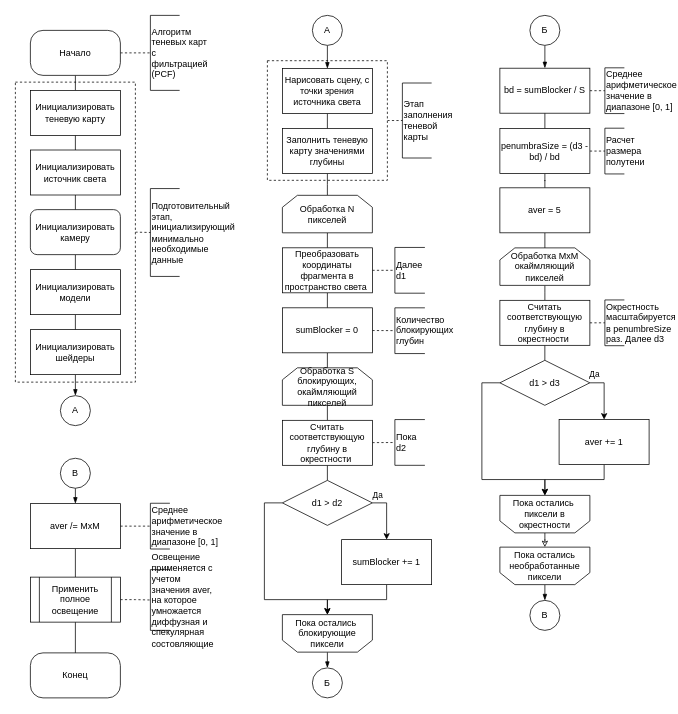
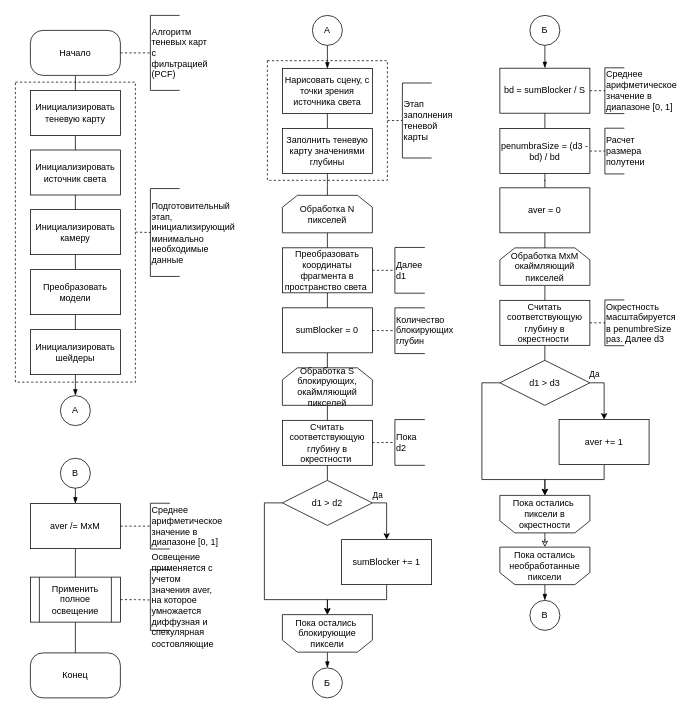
(545, 210) -> (545, 210)
(75, 232) -> (75, 232)
(75, 292) -> (75, 292)
